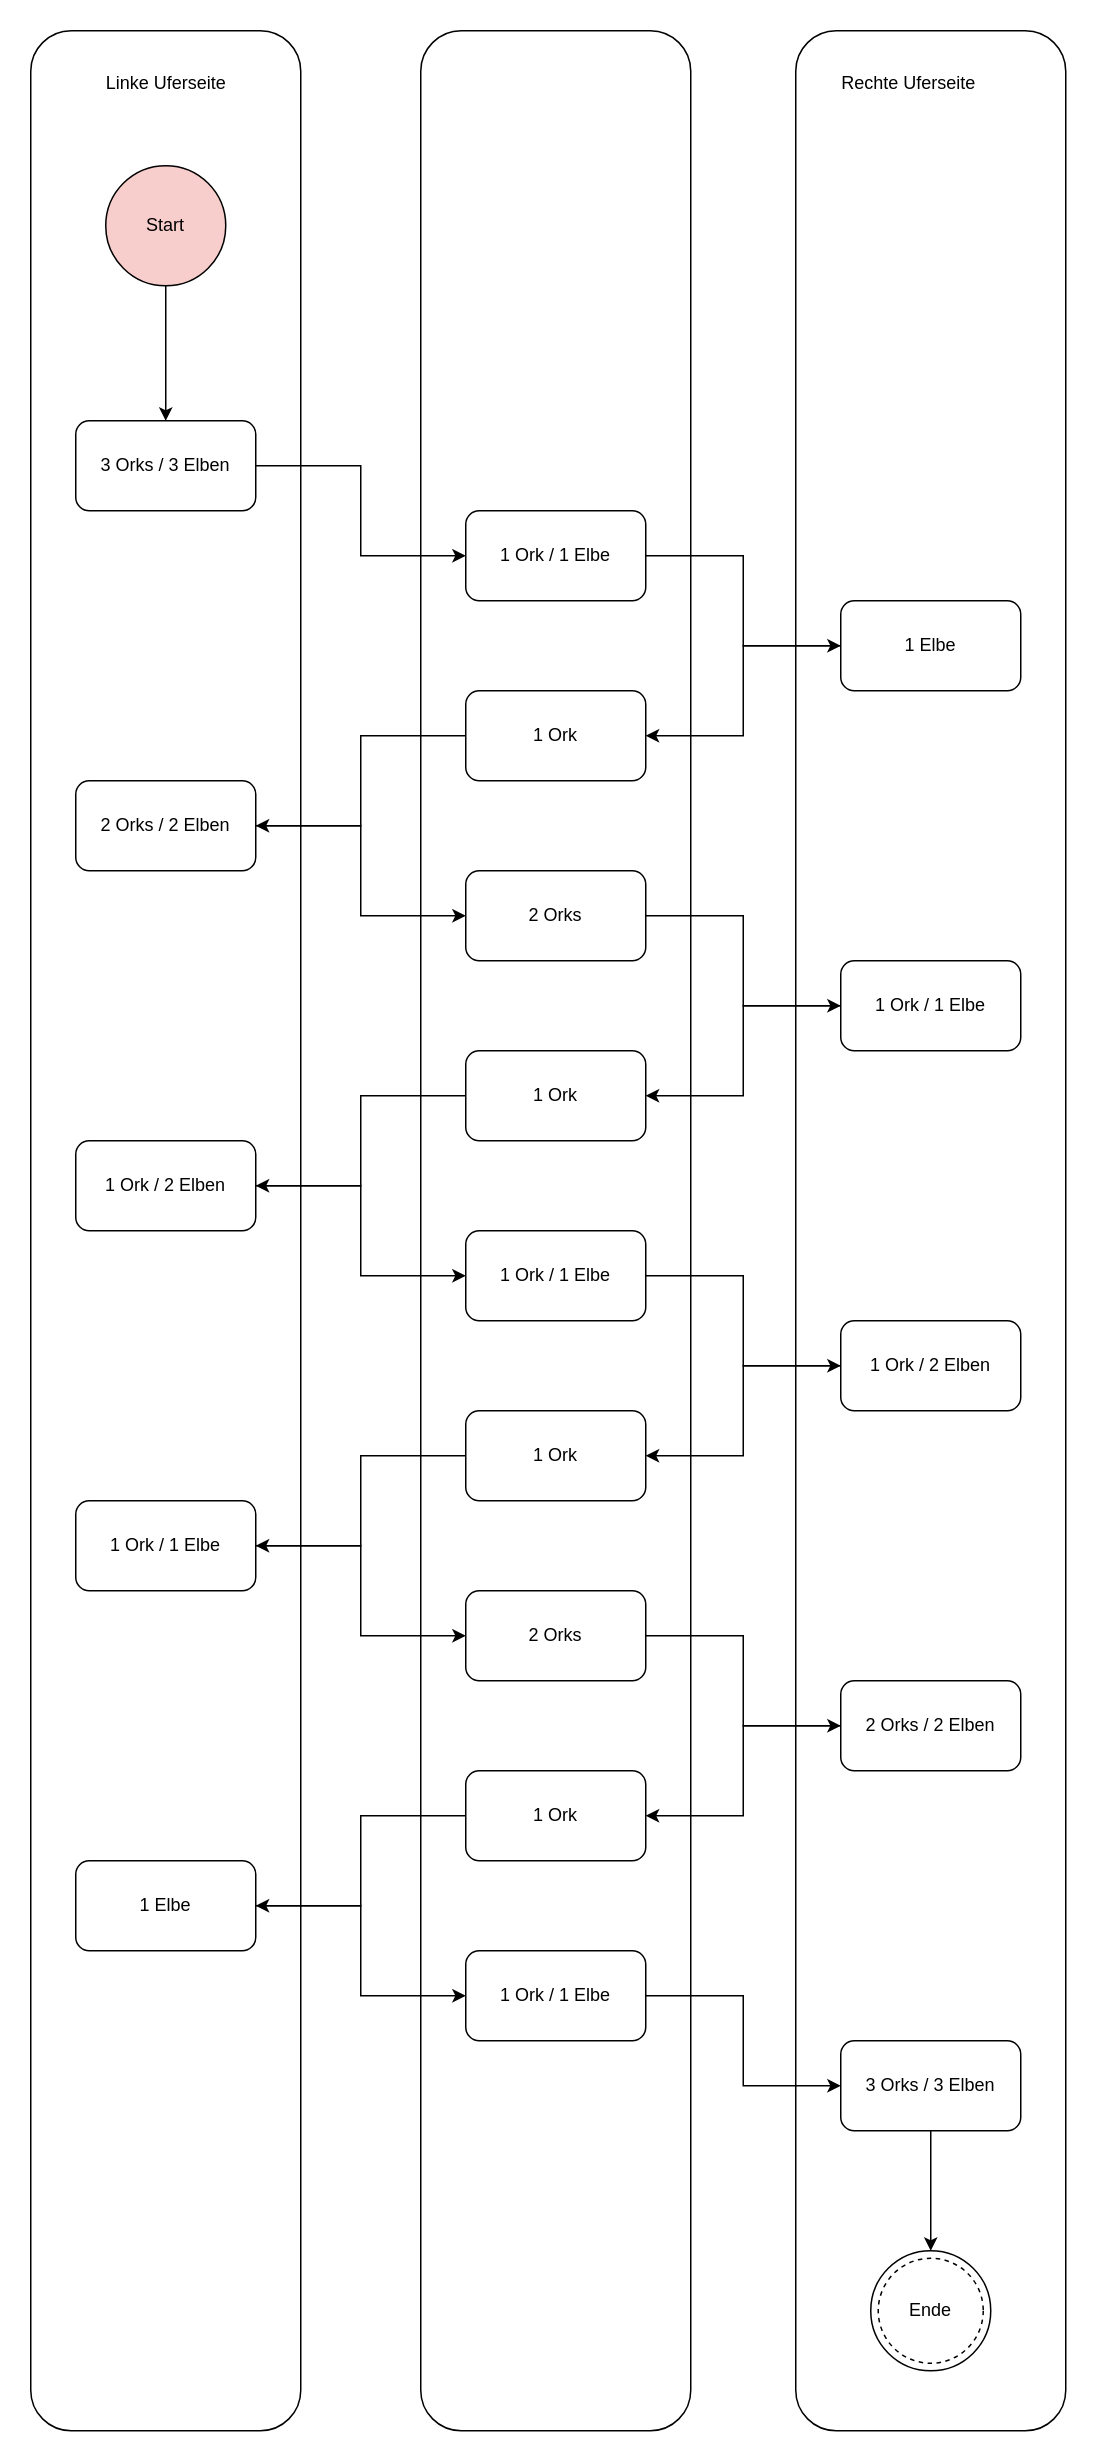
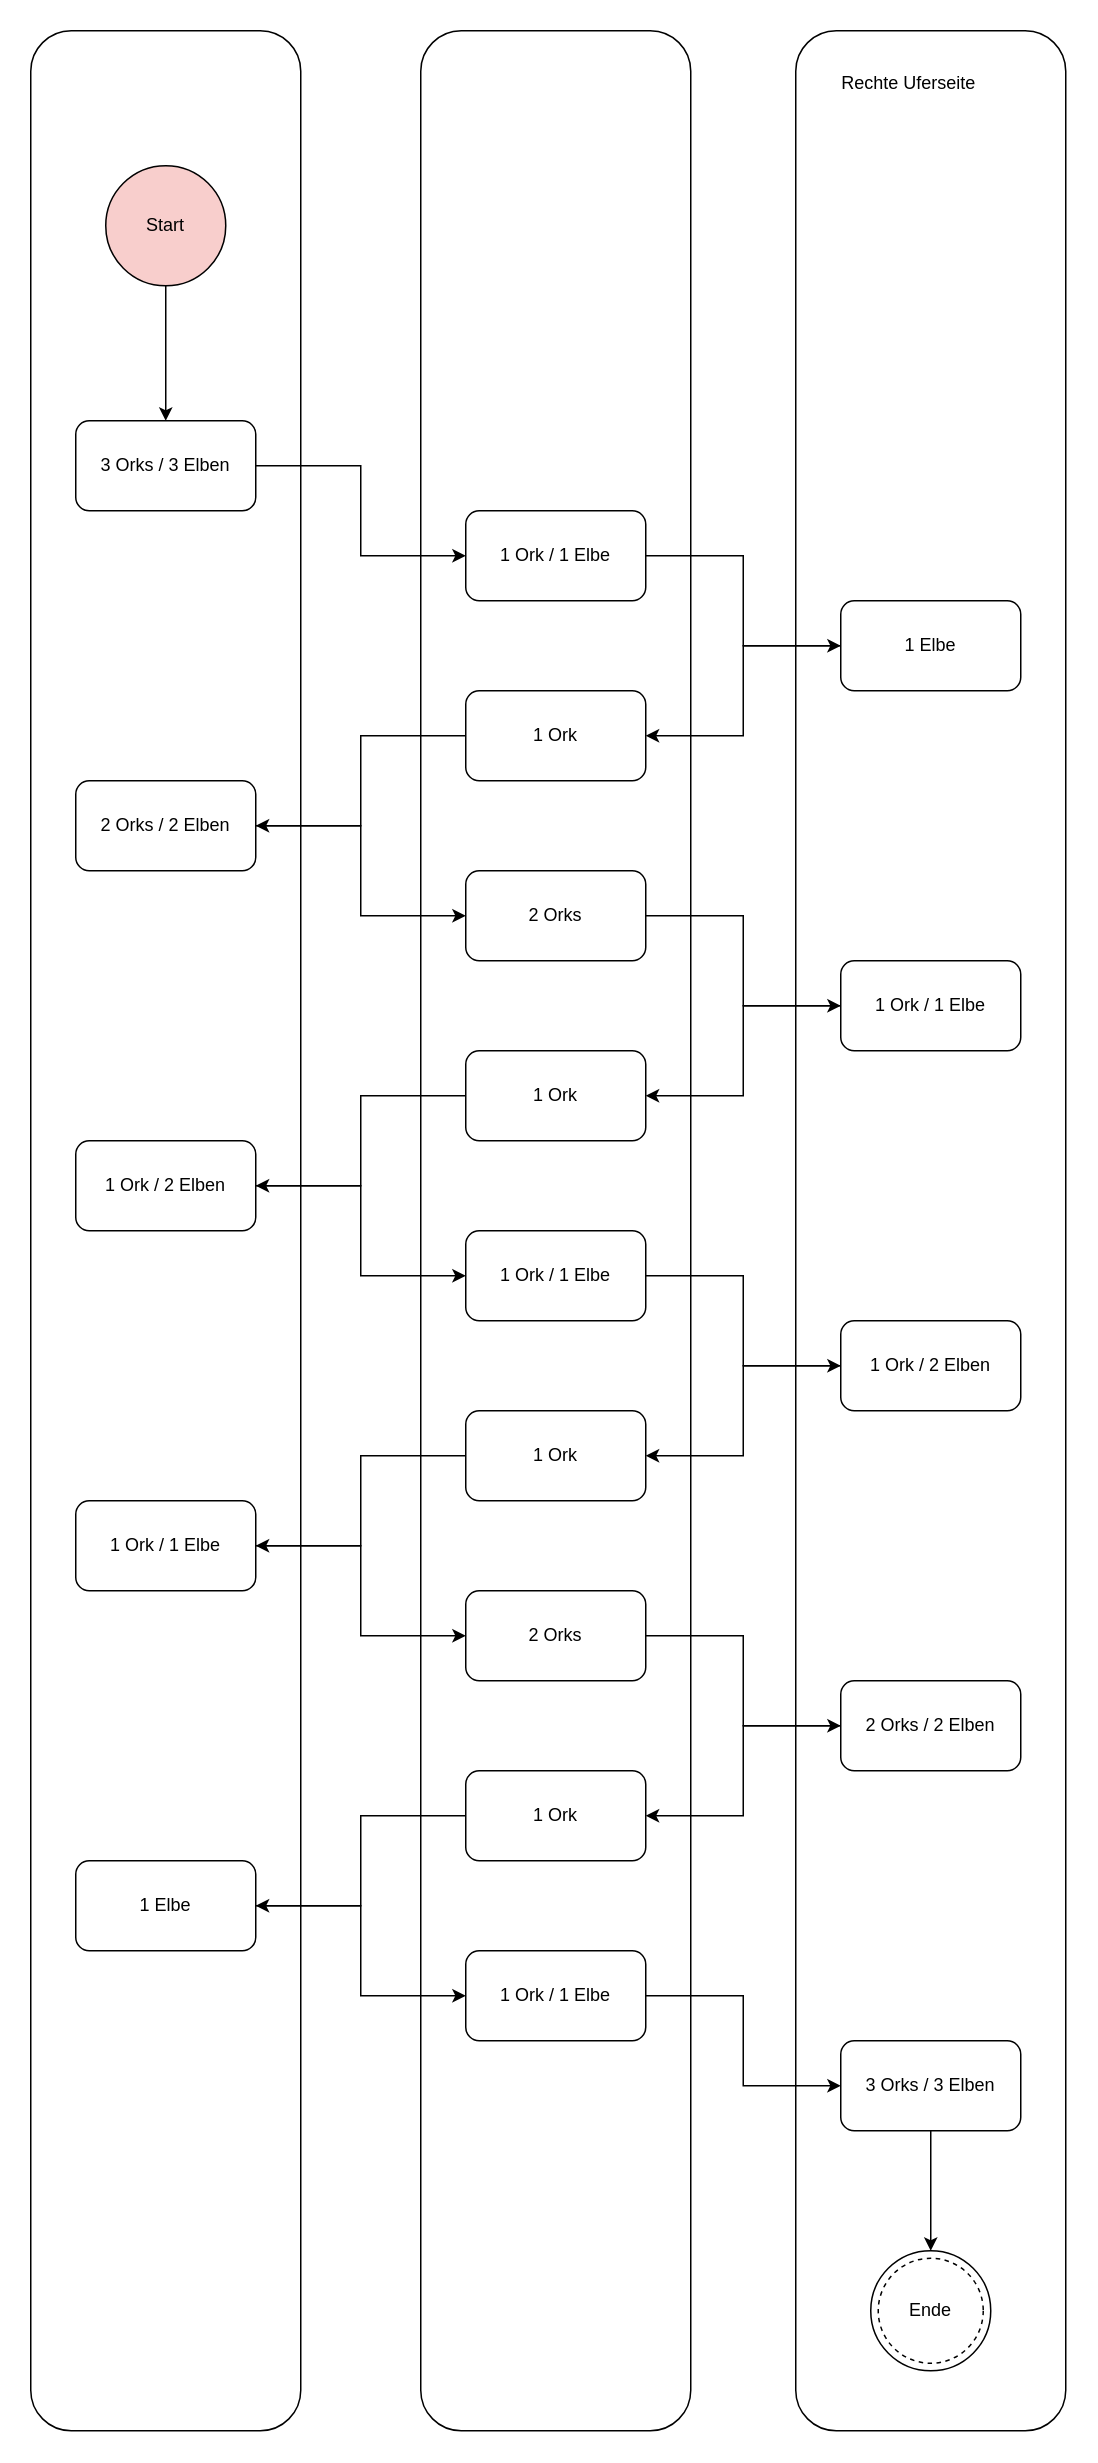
(166, 83) -> none
